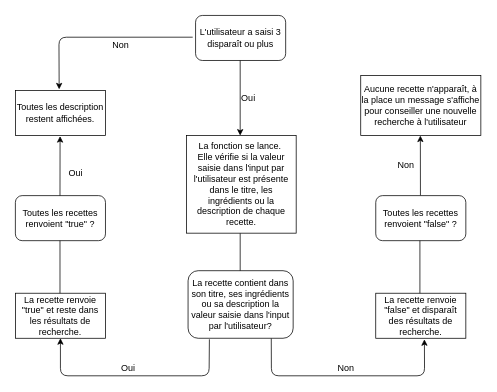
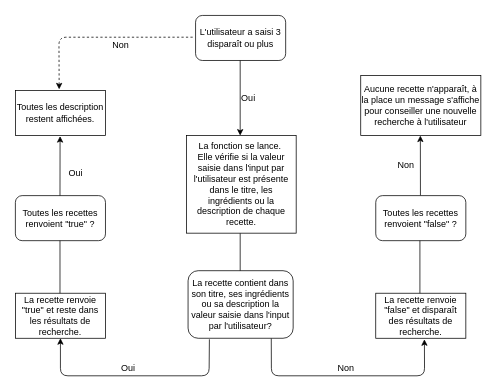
(105, 37) -> (105, 37)
